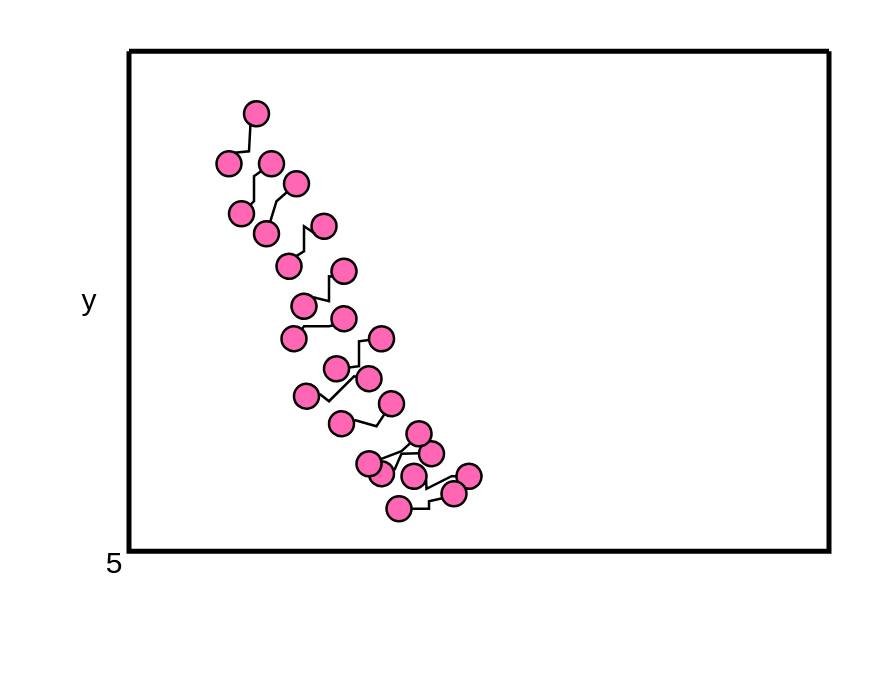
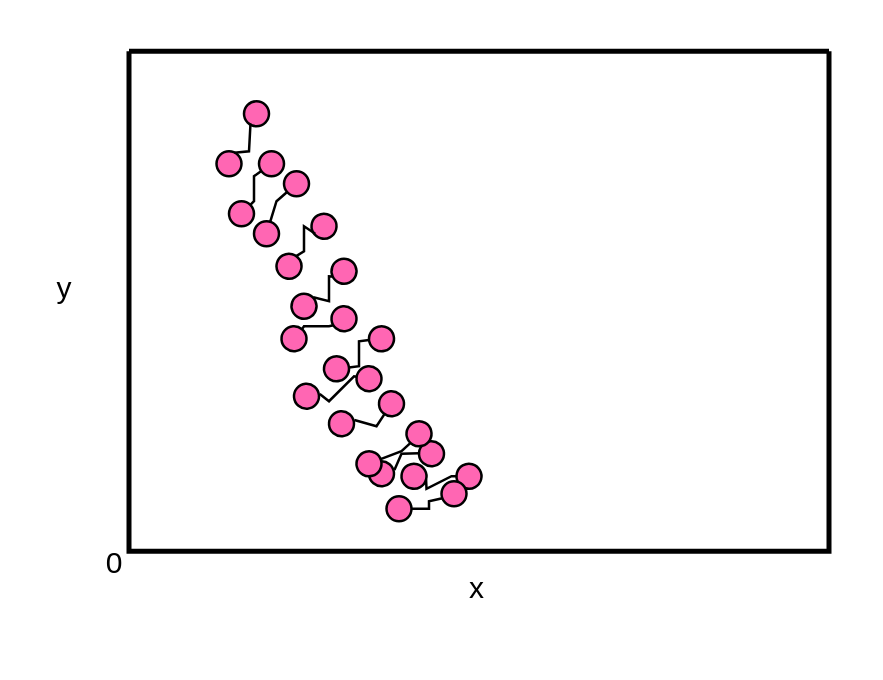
(89, 301) -> (64, 289)
(115, 564) -> (115, 564)
none -> (476, 589)
